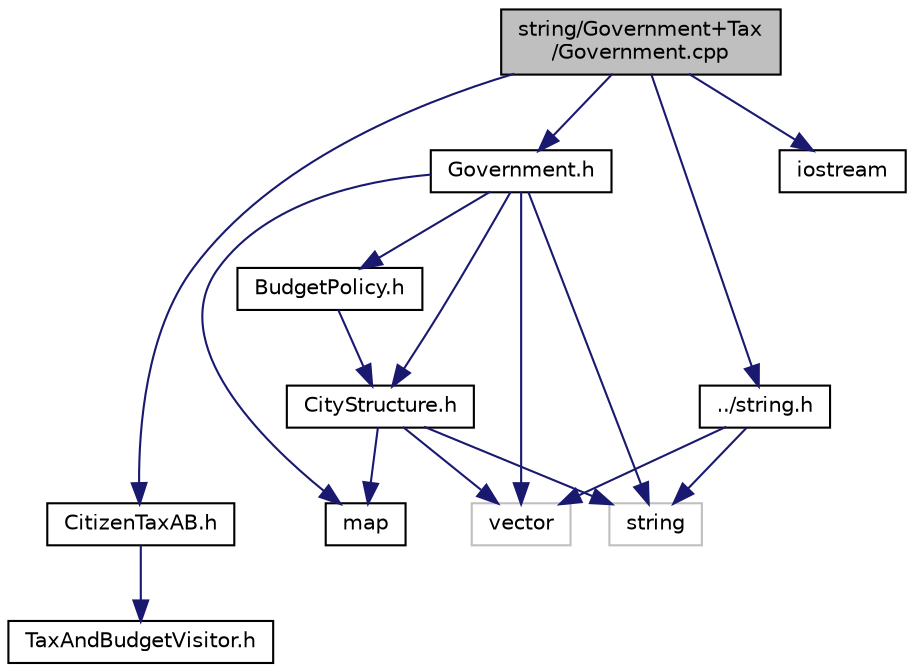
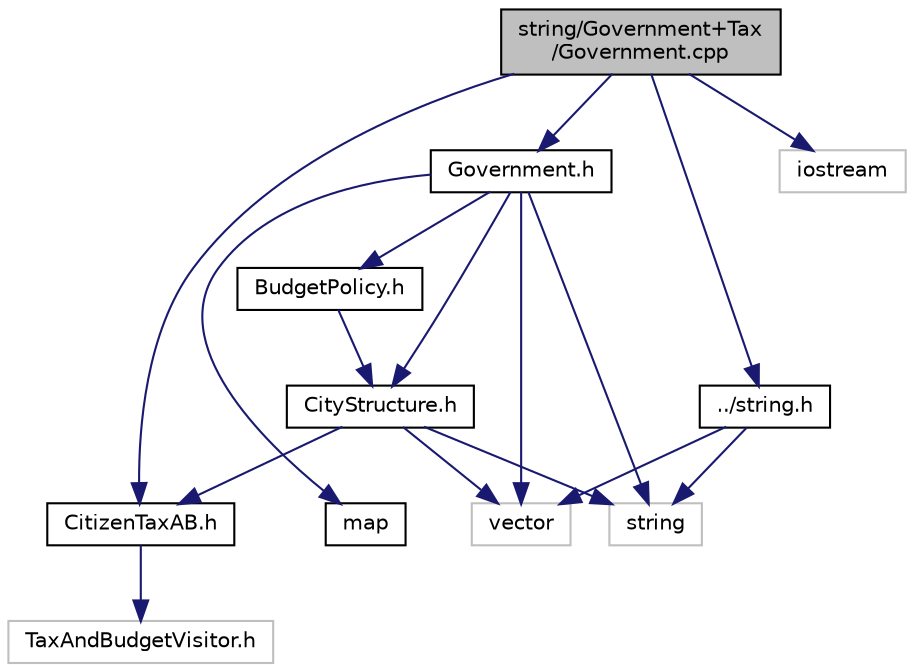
(843, 171) -> (843, 171)
(374, 455) -> (270, 461)
(141, 642) -> (141, 642)
